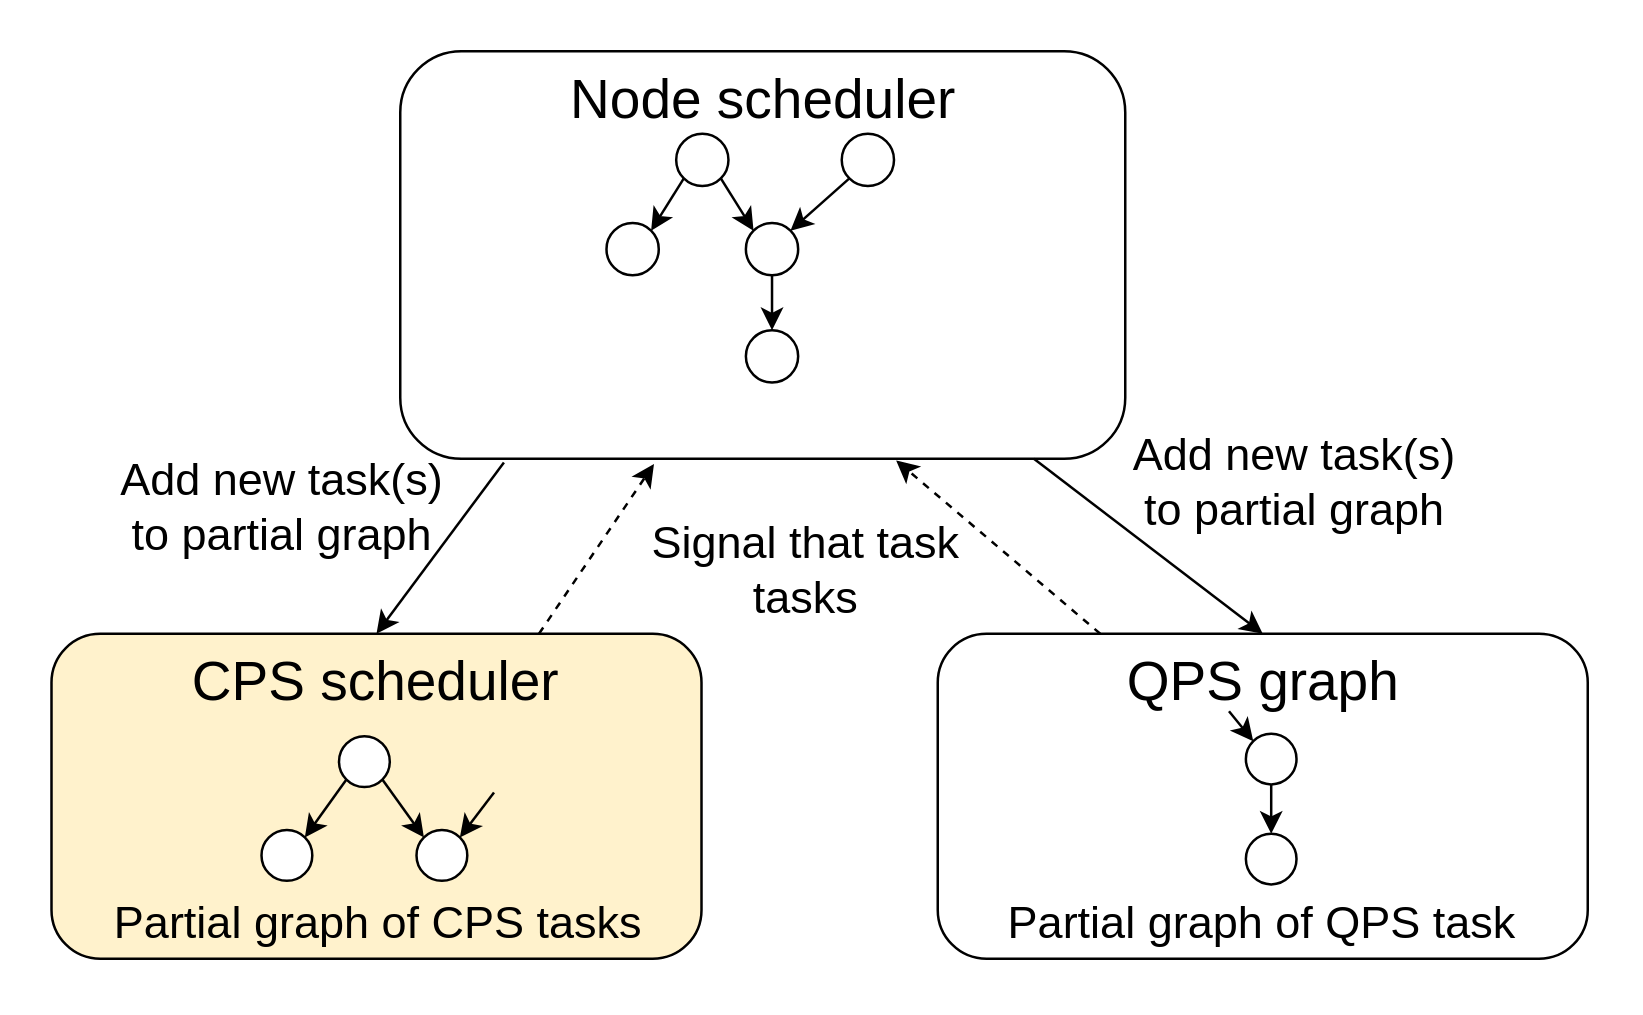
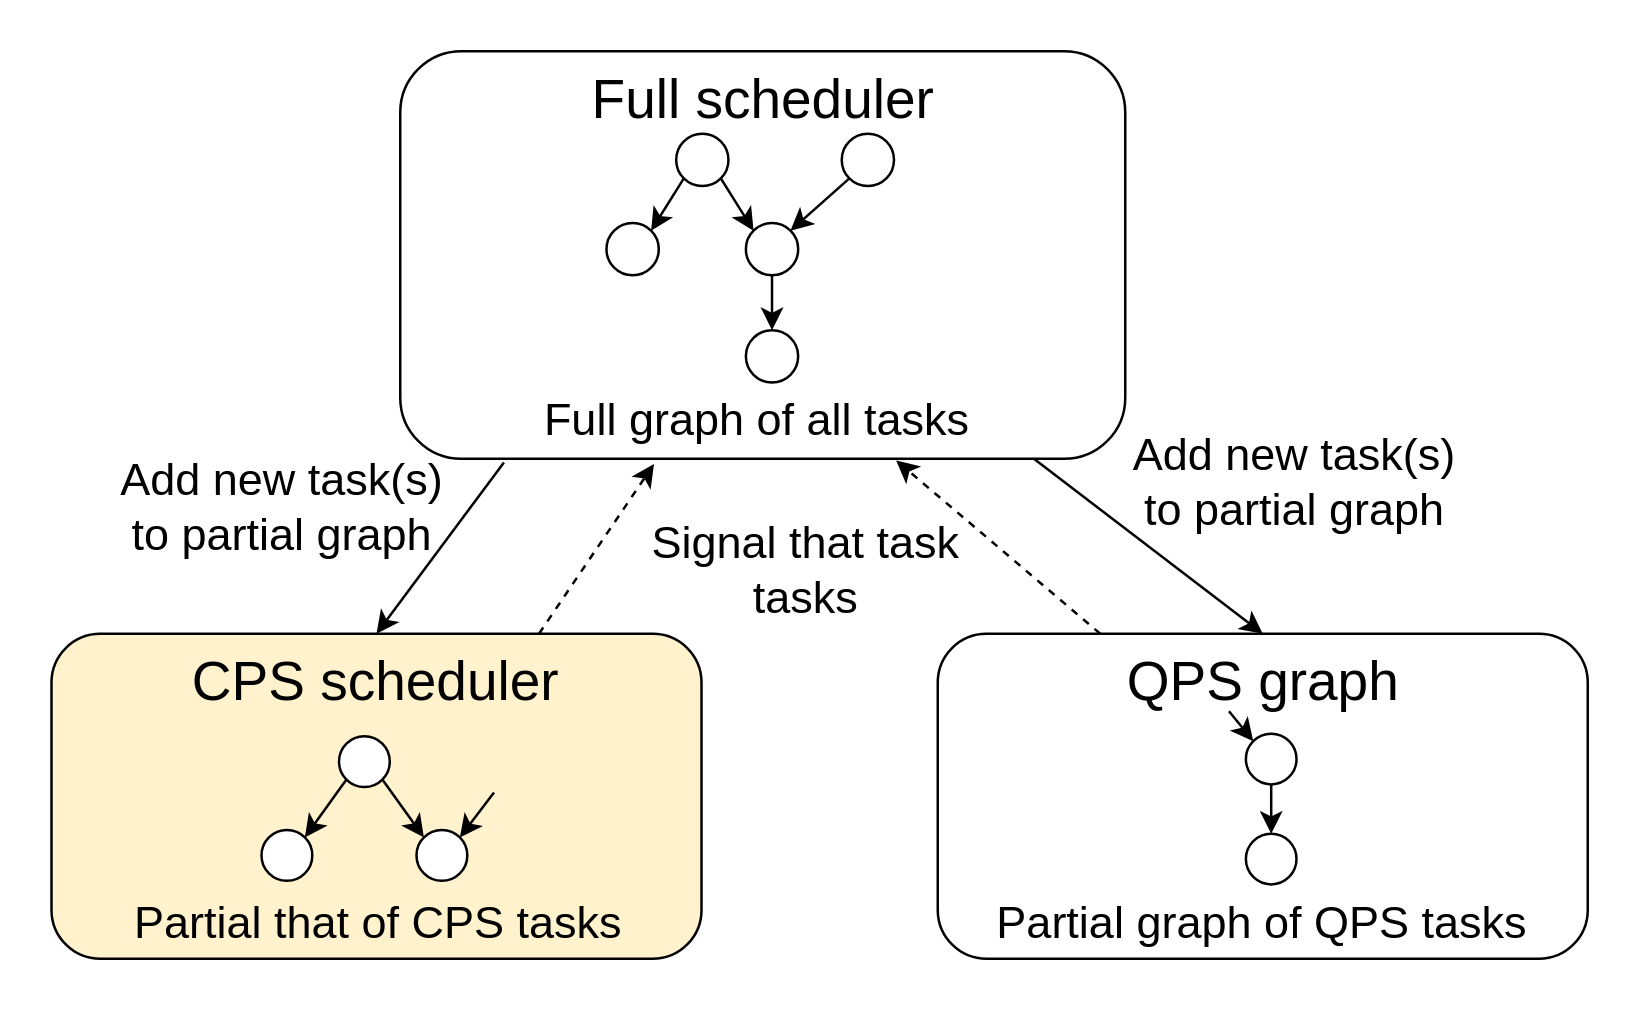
(764, 102) -> (764, 102)
none -> (756, 421)
(379, 924) -> (379, 924)
(1263, 924) -> (1263, 924)
